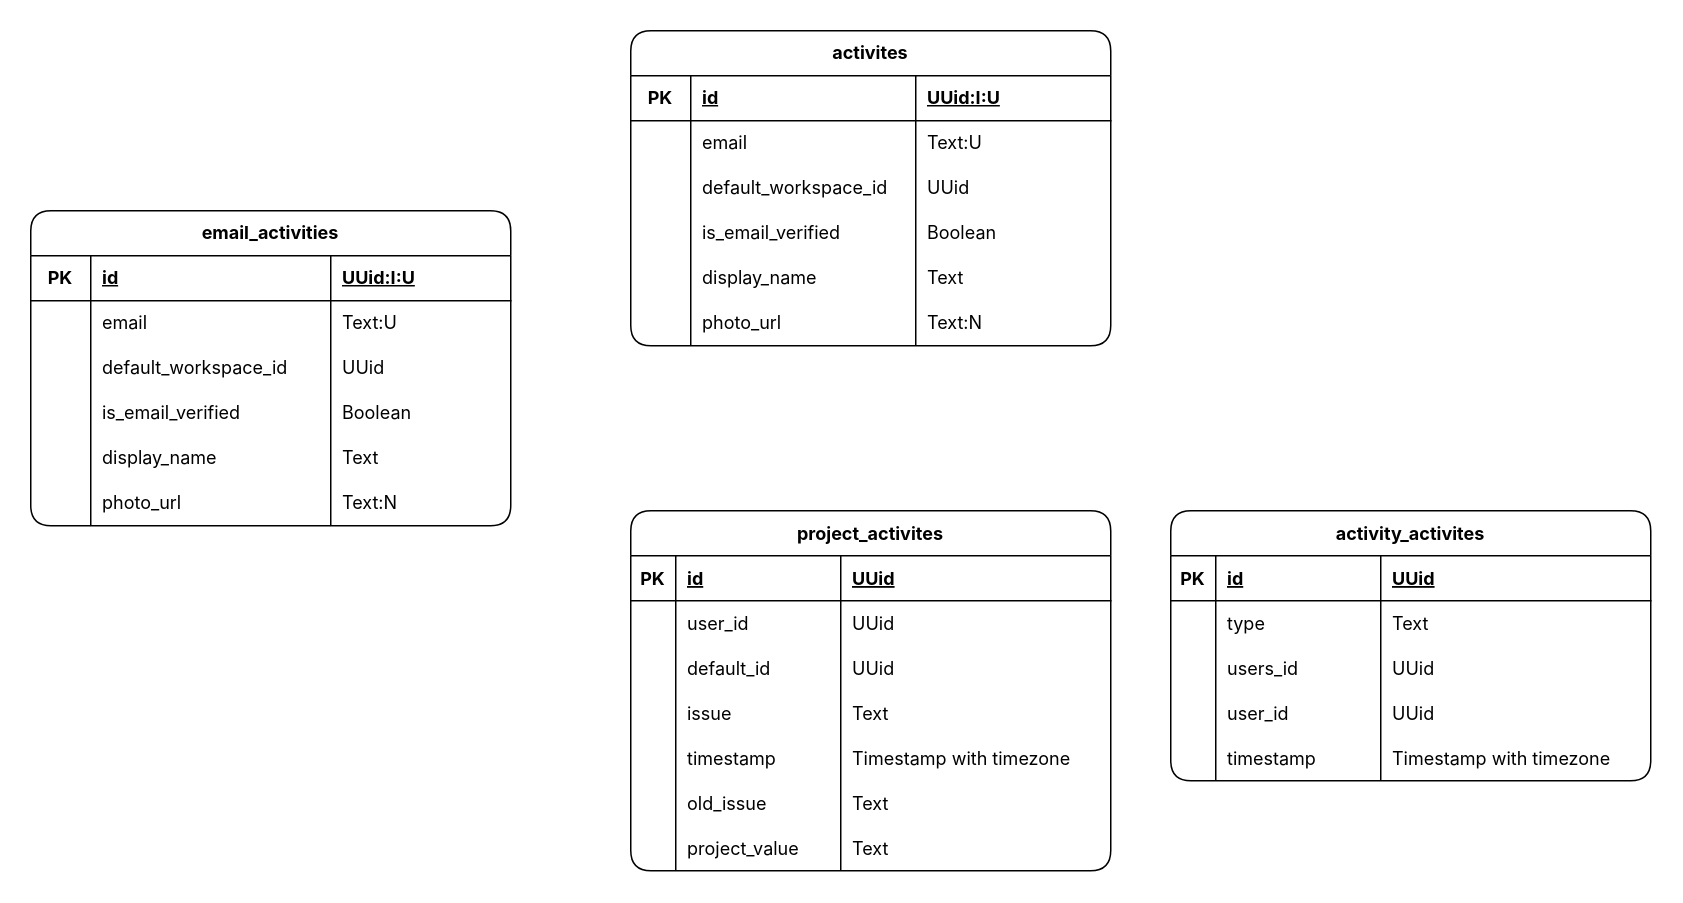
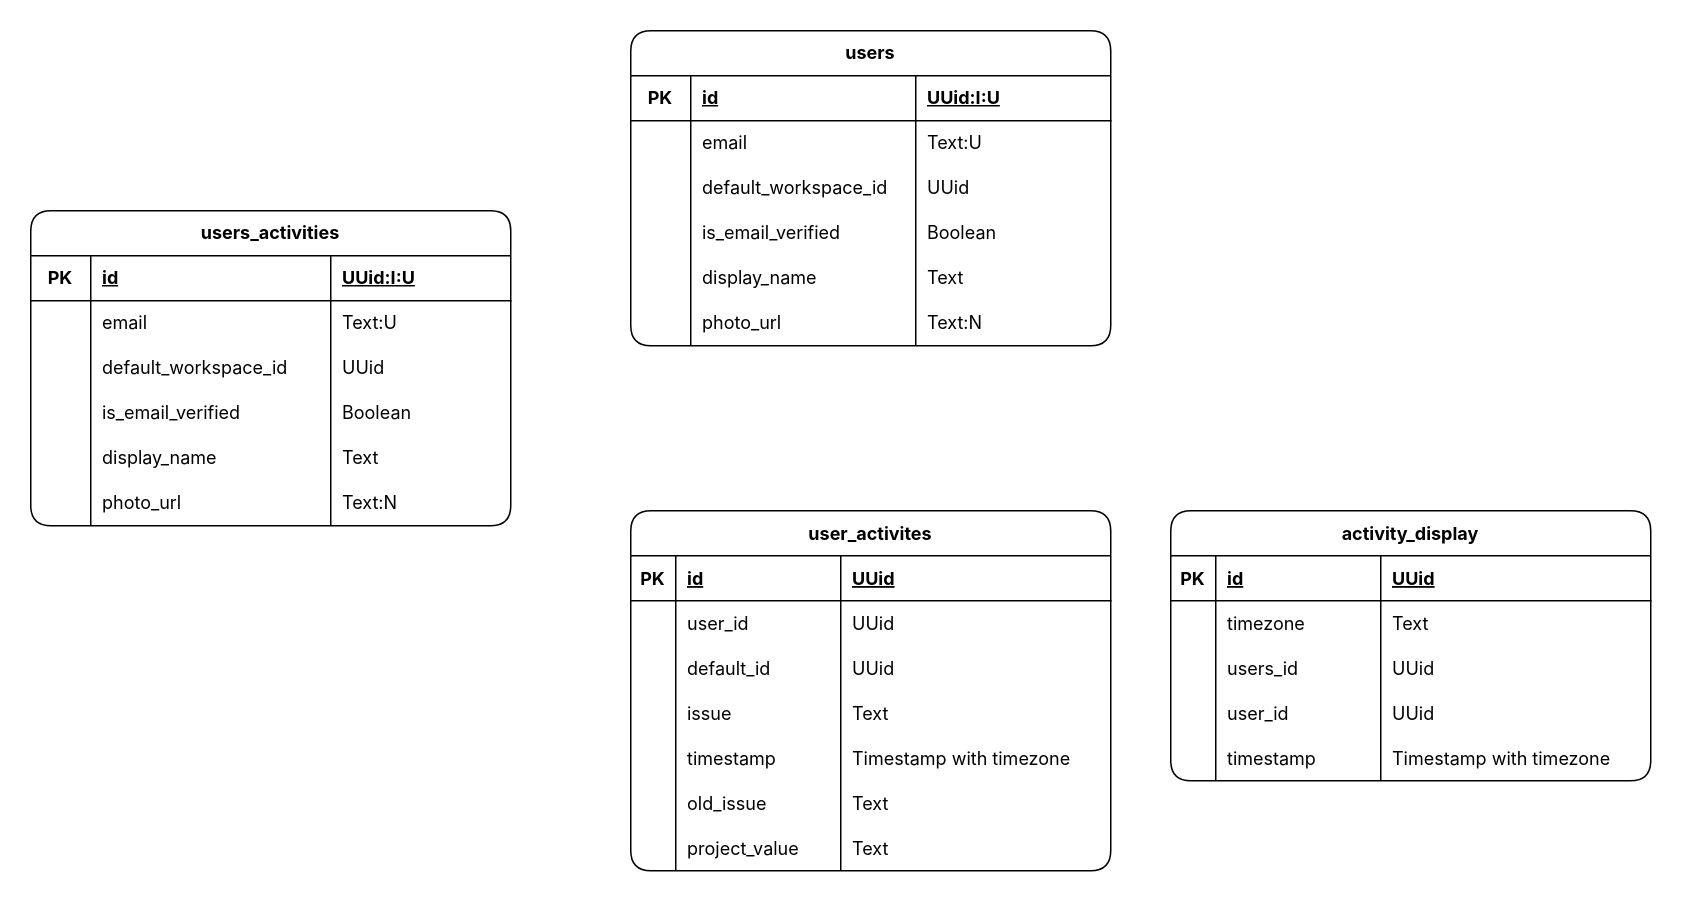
(871, 53) -> (871, 53)
(271, 233) -> (271, 233)
(870, 534) -> (870, 534)
(1410, 534) -> (1410, 534)
(1247, 624) -> (1265, 624)
